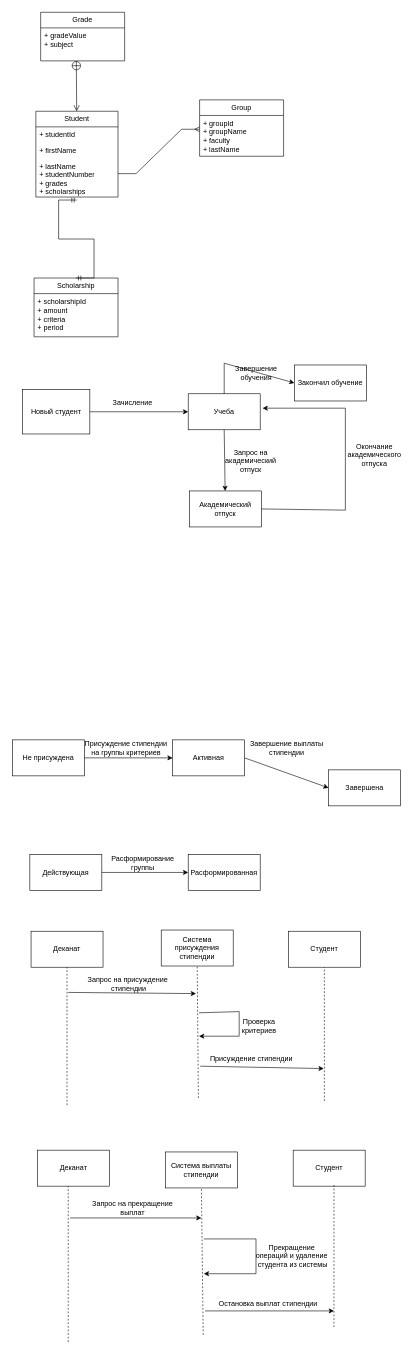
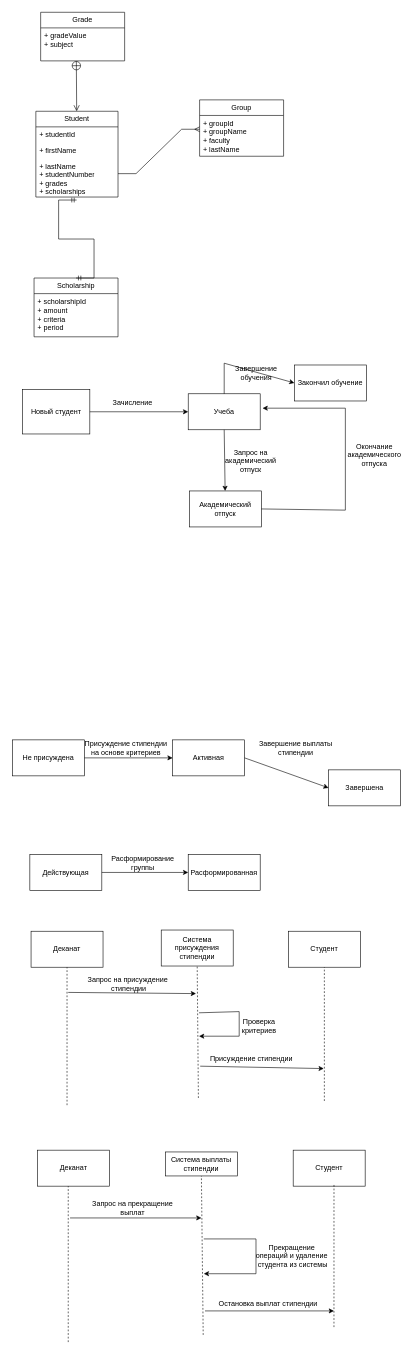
(287, 748) -> (296, 748)
(126, 749) -> (126, 749)
(201, 1170) -> (201, 1164)
